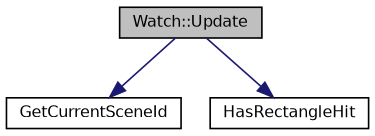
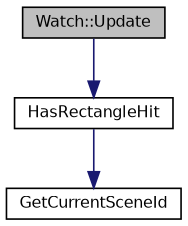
(149, 62) -> (94, 150)
